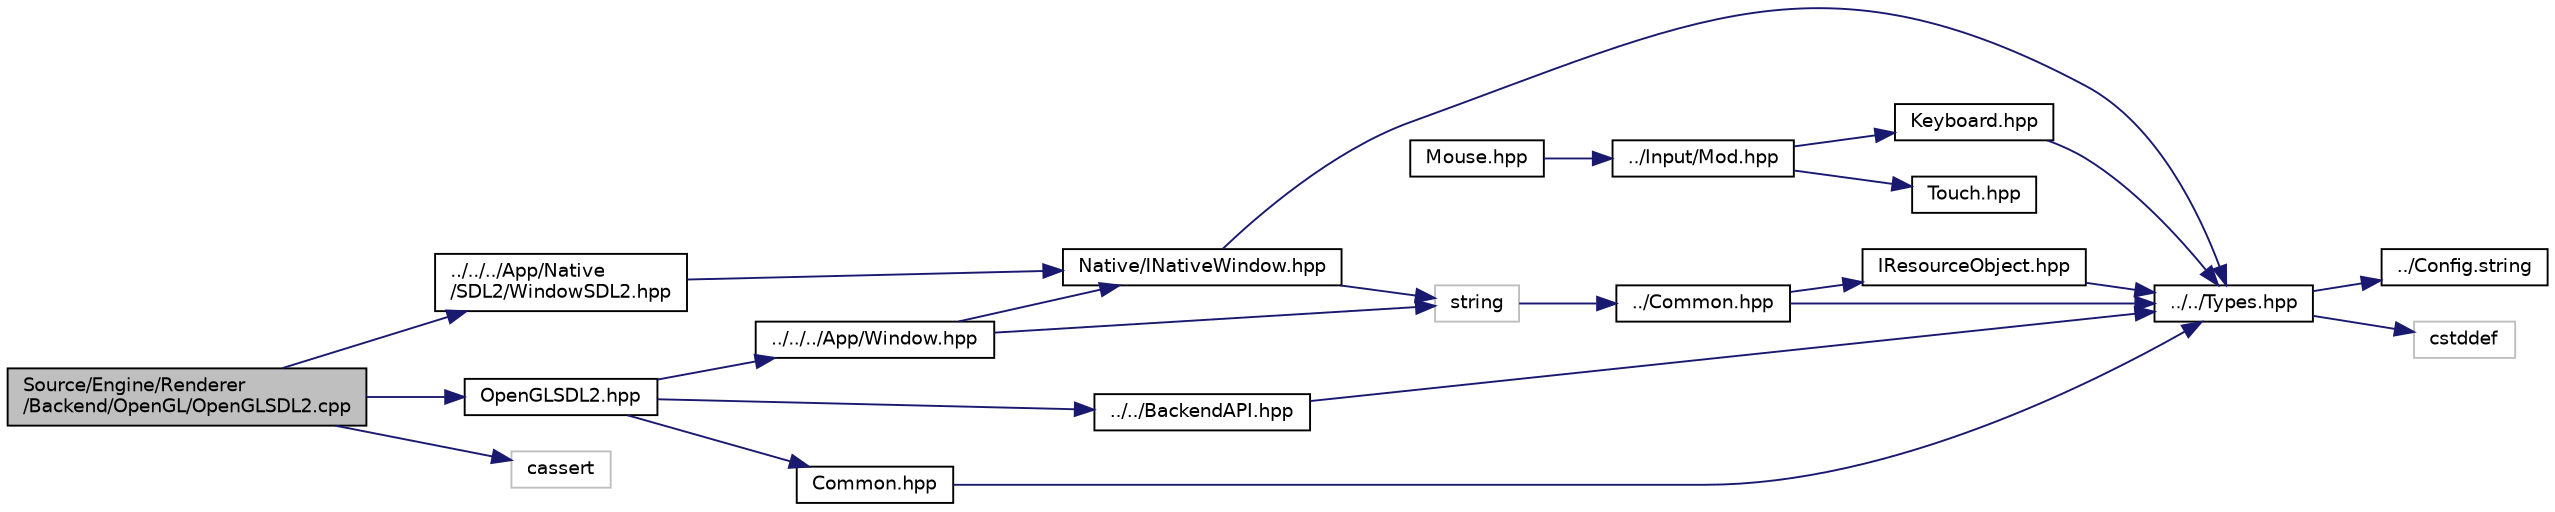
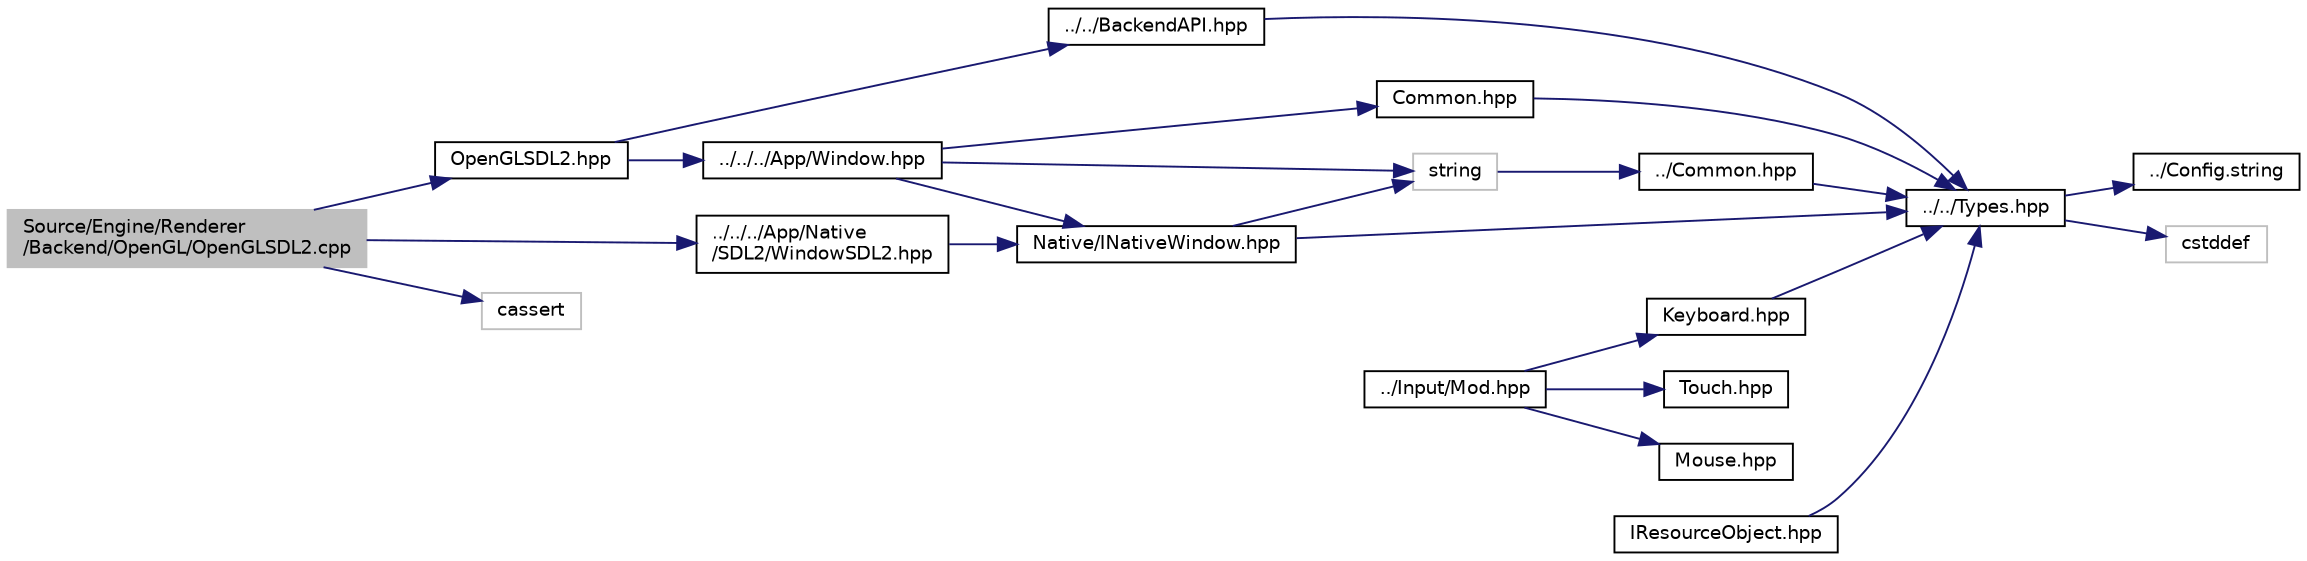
(1568, 158) -> (1582, 423)
(1817, 288) -> none
(187, 397) -> (187, 239)
(709, 438) -> (1150, 128)
